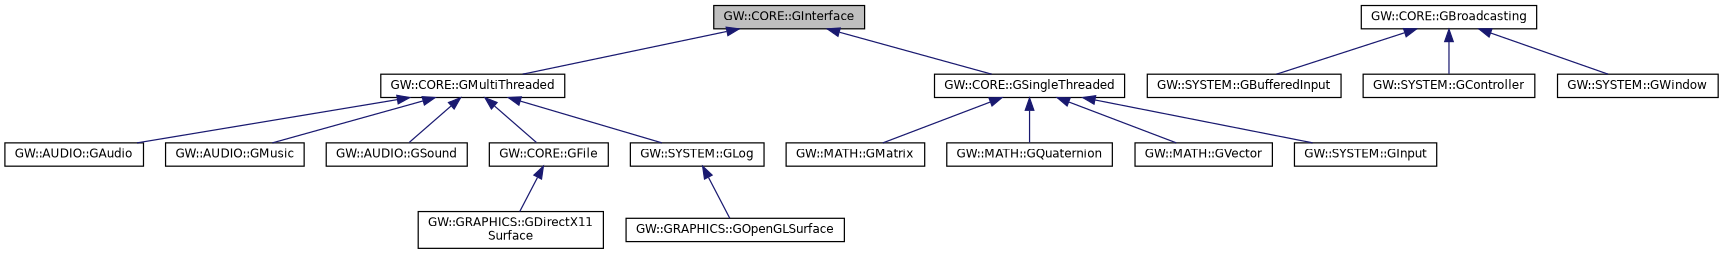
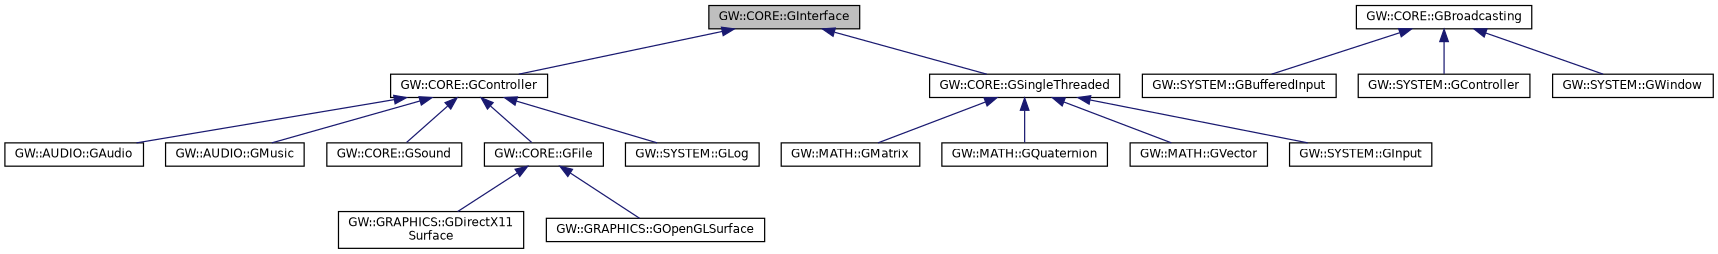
(473, 86) -> (469, 86)
(397, 155) -> (394, 155)
(719, 198) -> (605, 196)
